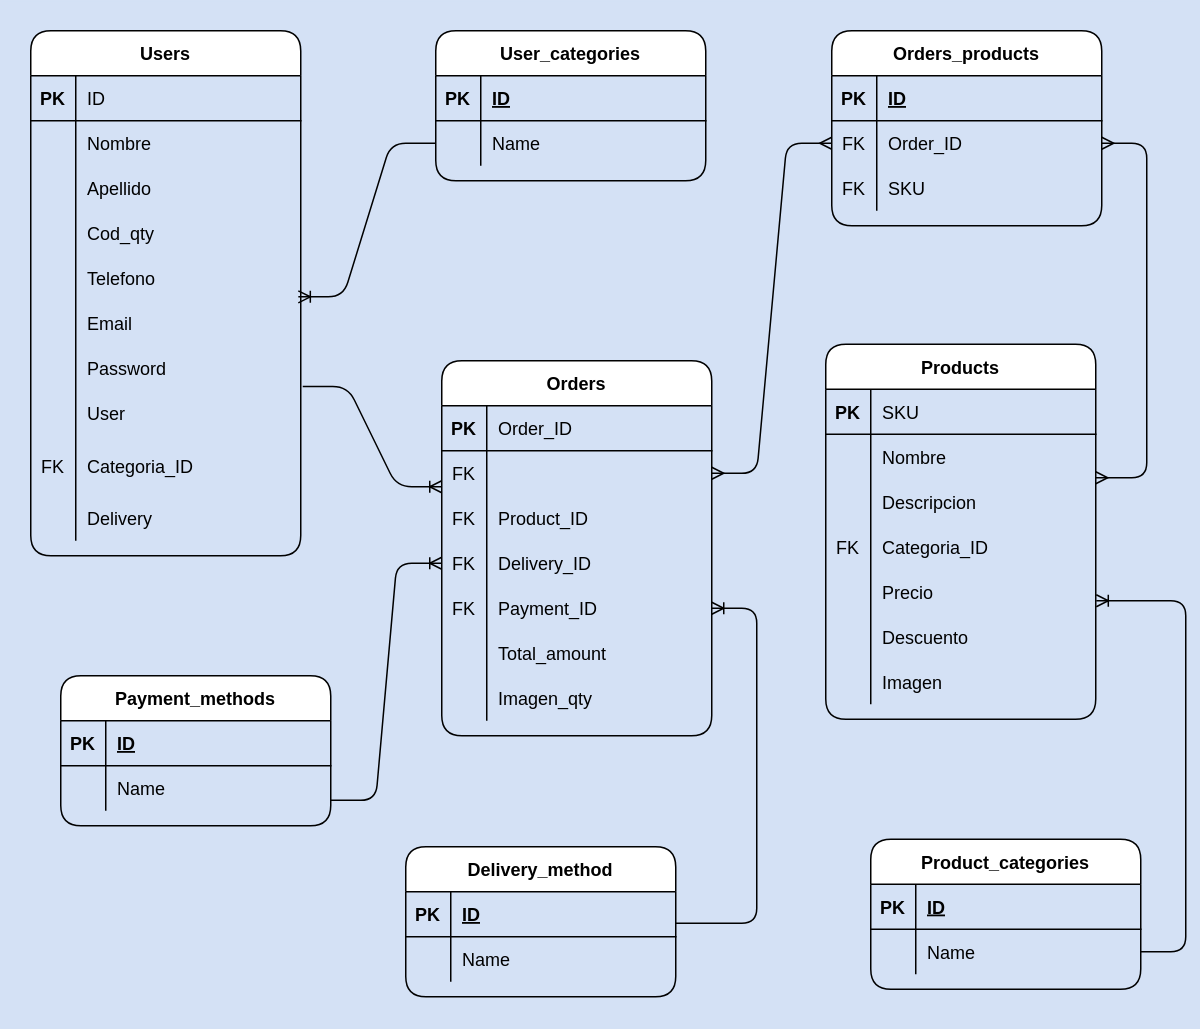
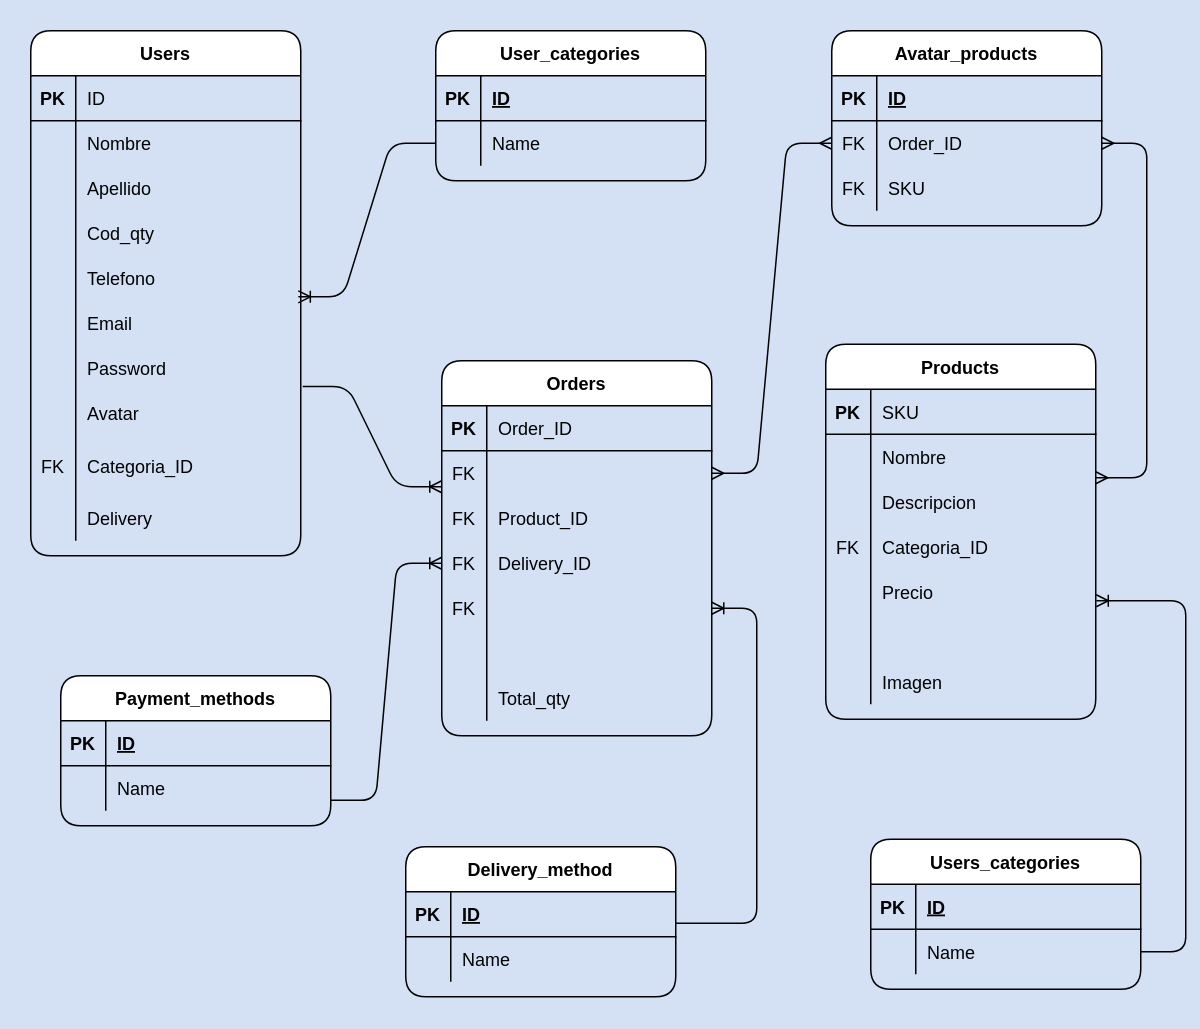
(966, 54) -> (966, 54)
(107, 414) -> (117, 414)
(599, 608) -> none
(983, 637) -> none
(599, 653) -> none
(548, 699) -> (541, 699)
(1005, 863) -> (1005, 863)
